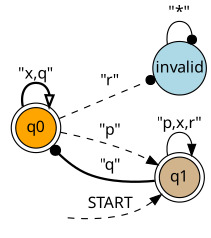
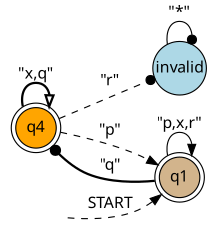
(36, 128) -> (36, 128)
